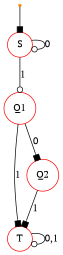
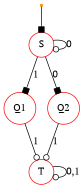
(20, 72) -> (32, 72)
(30, 139) -> (51, 72)
(15, 172) -> (30, 139)
(32, 205) -> (53, 139)
